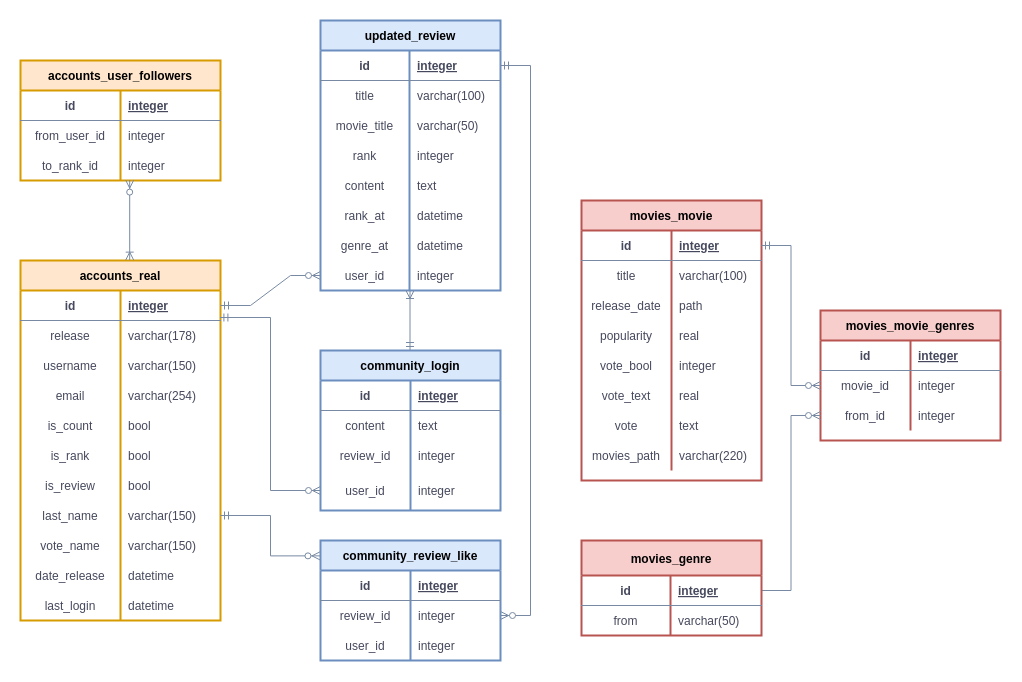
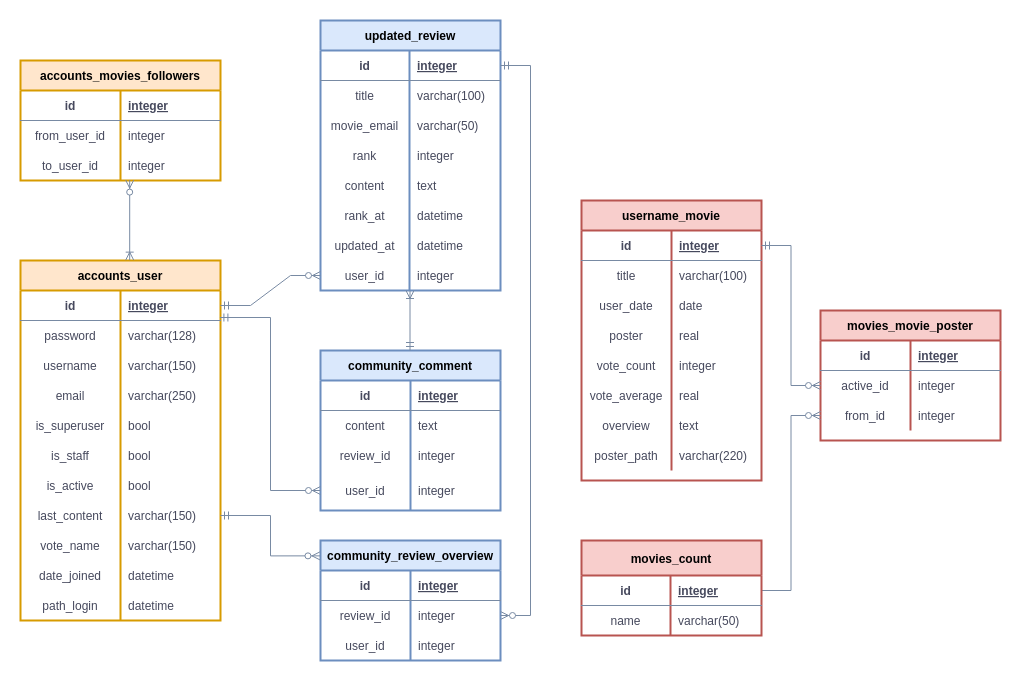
(120, 76) -> (120, 76)
(365, 126) -> (365, 126)
(70, 166) -> (70, 166)
(671, 216) -> (671, 216)
(365, 246) -> (365, 246)
(120, 276) -> (120, 276)
(626, 306) -> (626, 306)
(692, 306) -> (692, 306)
(910, 326) -> (910, 326)
(70, 336) -> (70, 336)
(168, 336) -> (168, 336)
(626, 336) -> (626, 336)
(410, 366) -> (410, 366)
(626, 366) -> (626, 366)
(865, 386) -> (865, 386)
(168, 396) -> (168, 396)
(626, 396) -> (626, 396)
(70, 426) -> (70, 426)
(626, 426) -> (626, 426)
(70, 456) -> (70, 456)
(626, 456) -> (626, 456)
(70, 486) -> (70, 486)
(70, 516) -> (70, 516)
(410, 556) -> (410, 556)
(671, 559) -> (671, 559)
(70, 576) -> (70, 576)
(70, 606) -> (70, 606)
(626, 621) -> (626, 621)
